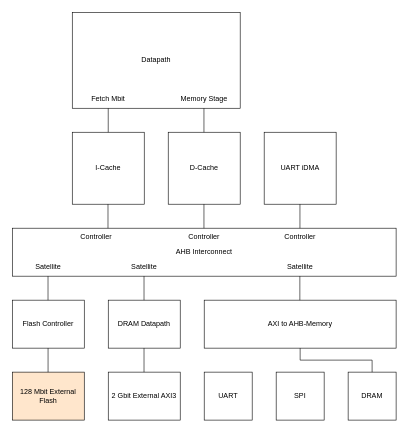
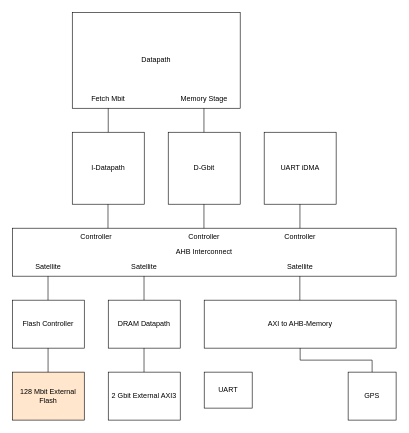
(108, 168) -> (108, 168)
(204, 168) -> (204, 168)
(228, 396) -> (228, 390)
(300, 396) -> none
(372, 396) -> (372, 396)
